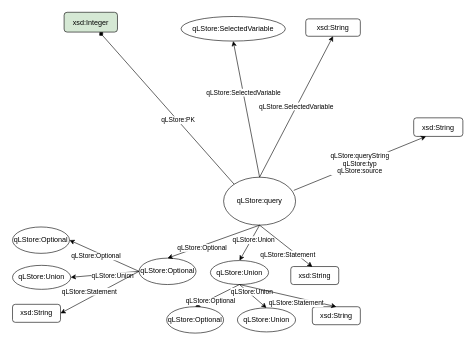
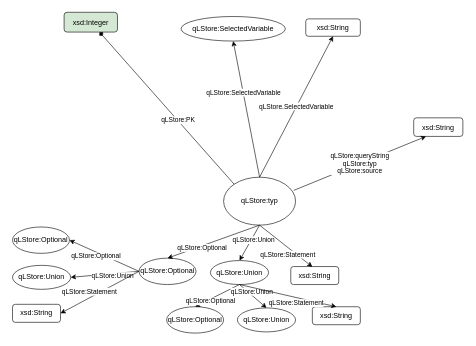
(260, 201) -> (260, 201)
